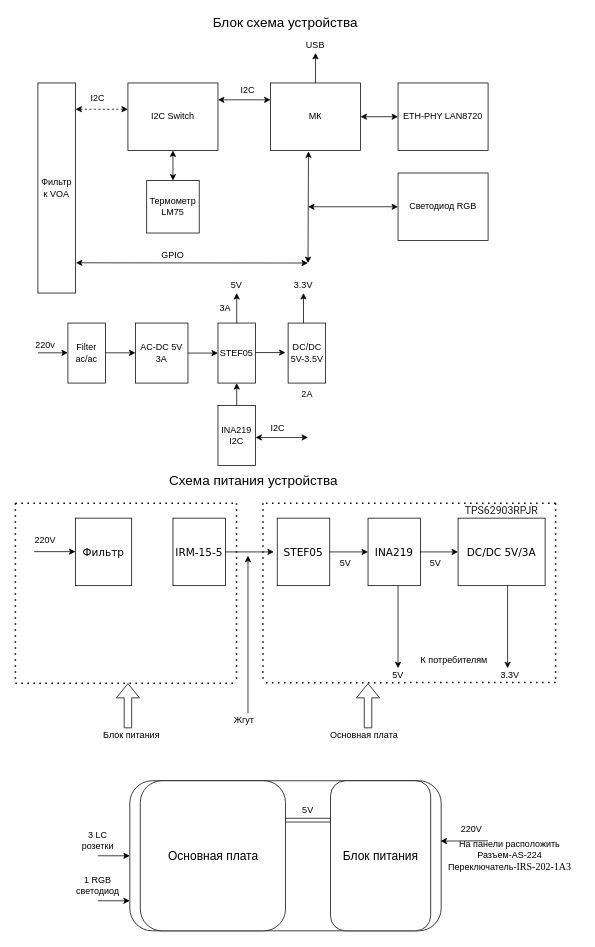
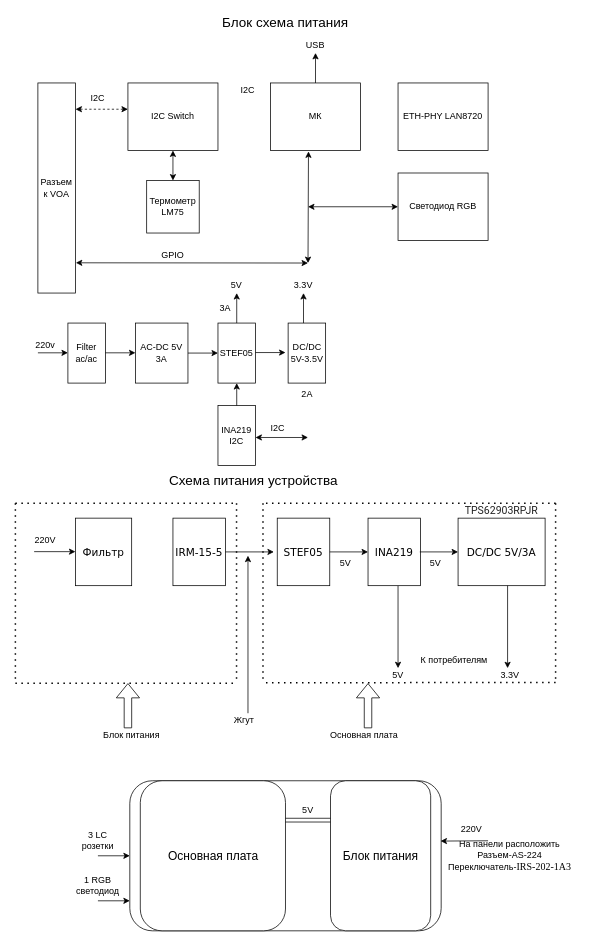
(285, 23) -> (285, 23)
(244, 100) -> none
(379, 117) -> none
(57, 188) -> (57, 188)
